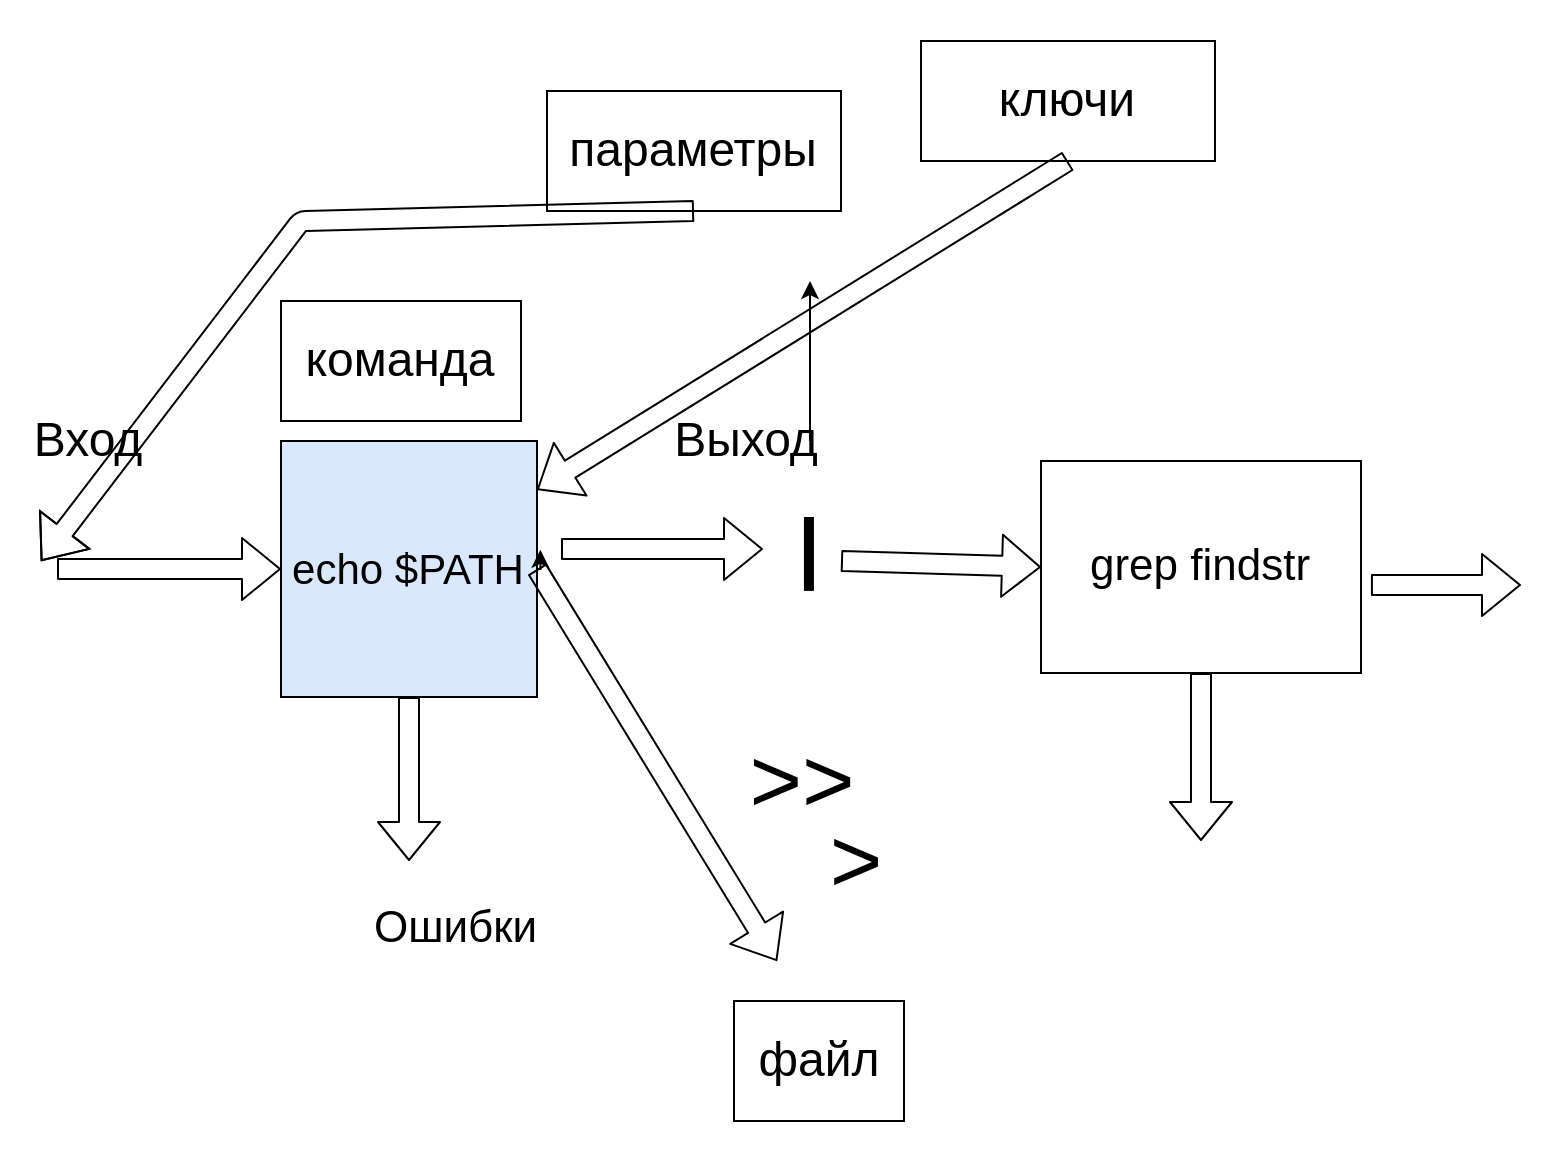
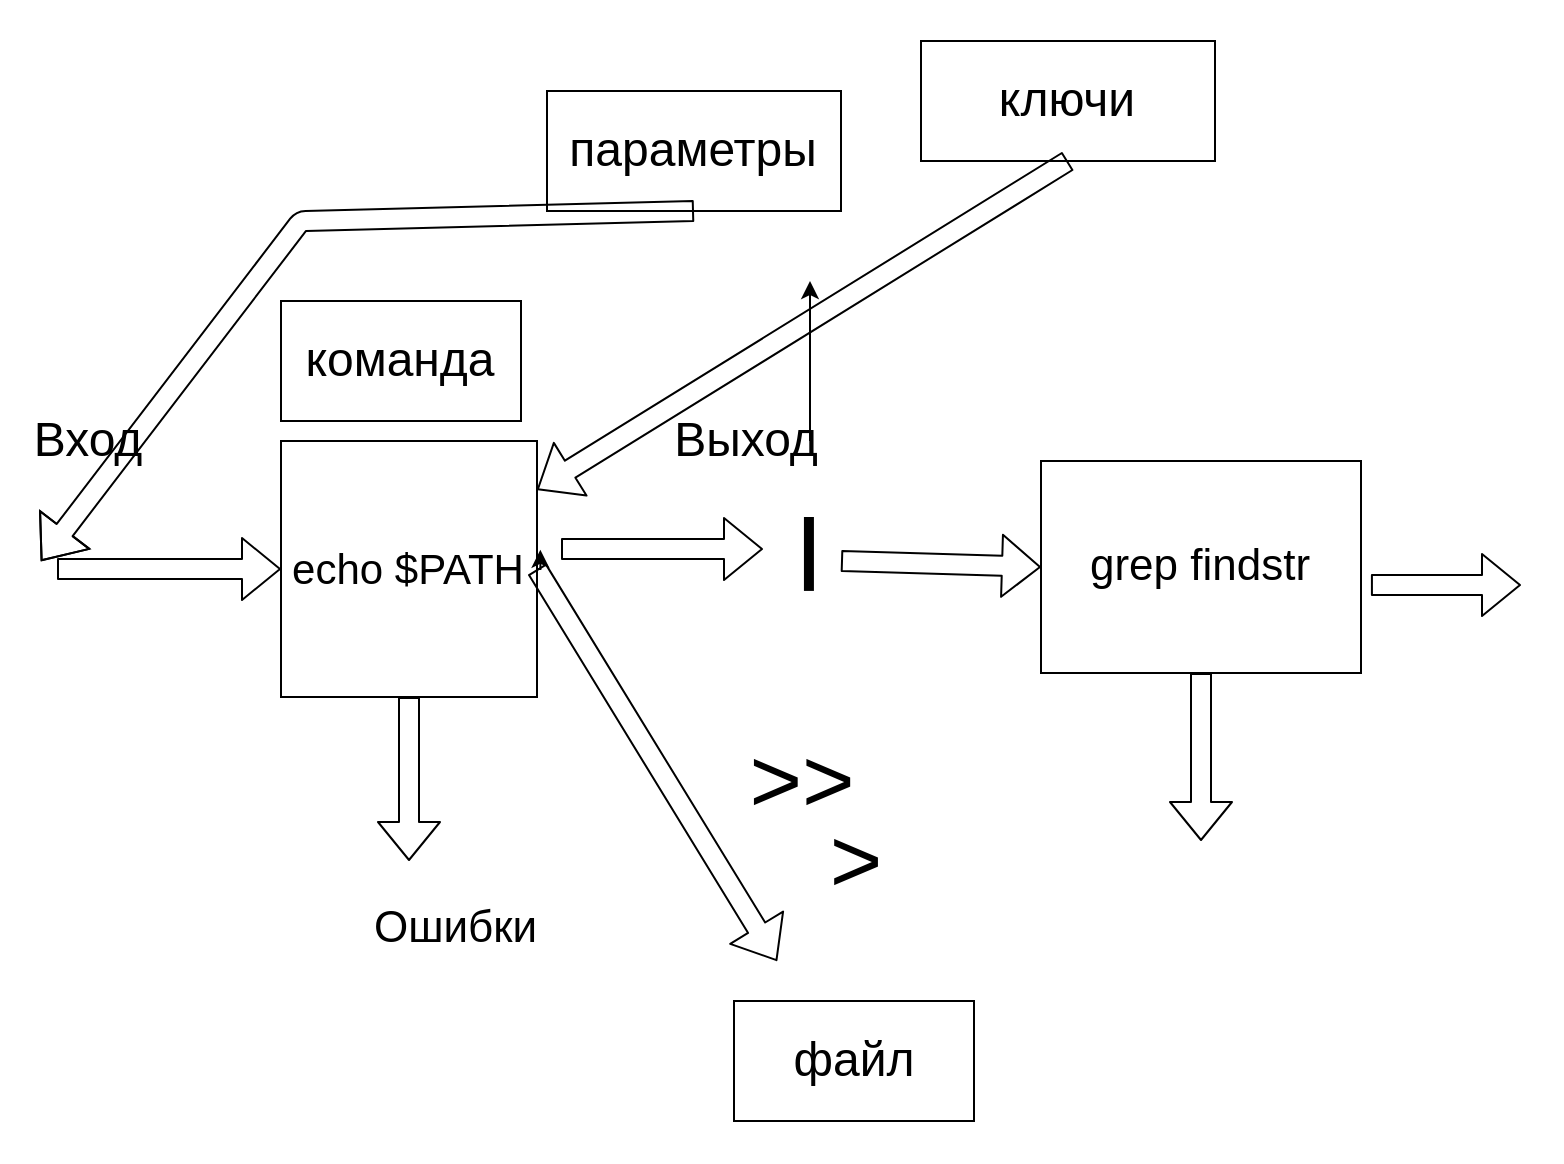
(409, 569) -> (409, 569)
(819, 1061) -> (854, 1061)
